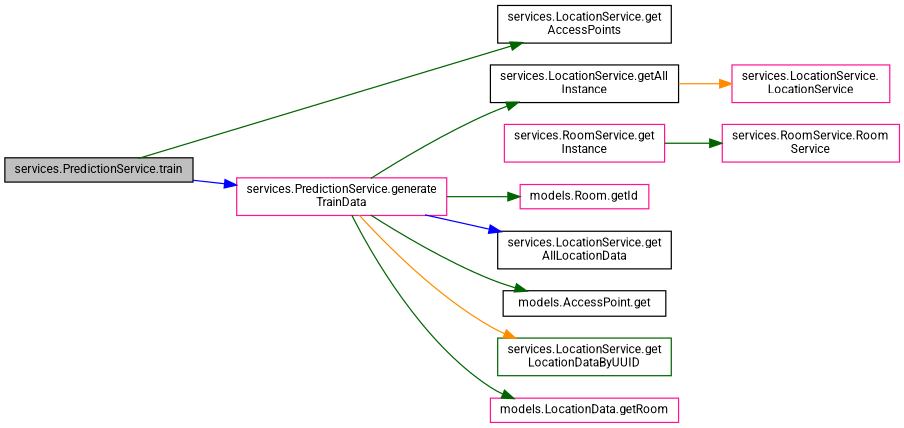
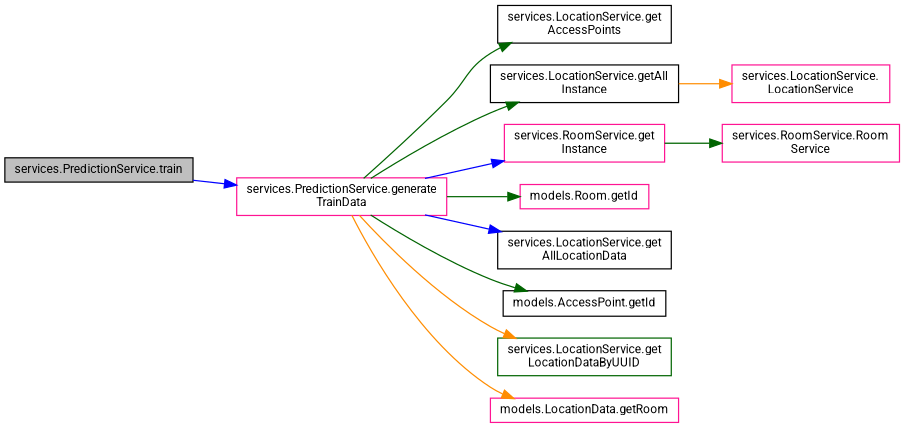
(325, 102) -> (433, 114)
none -> (458, 171)
(584, 303) -> (584, 303)
(415, 315) -> (415, 315)
